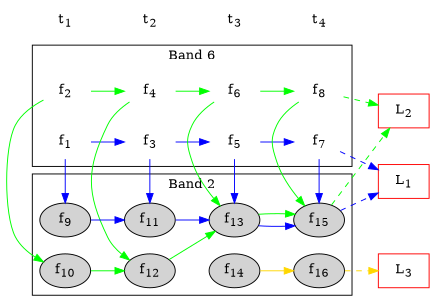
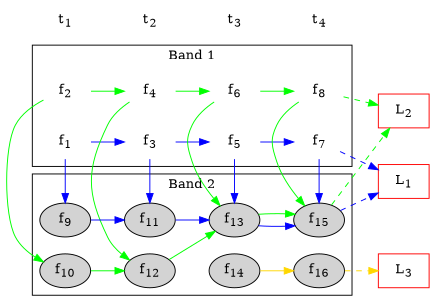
(192, 56) -> (192, 56)
